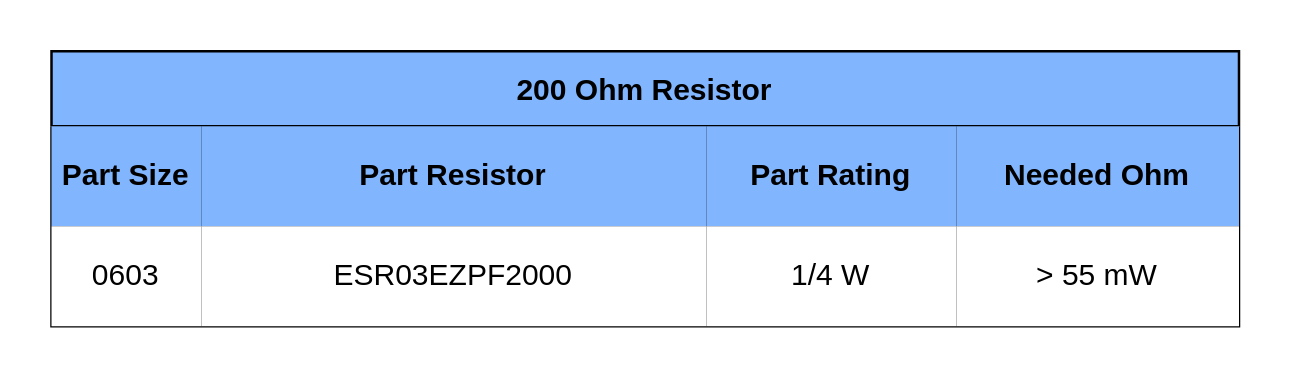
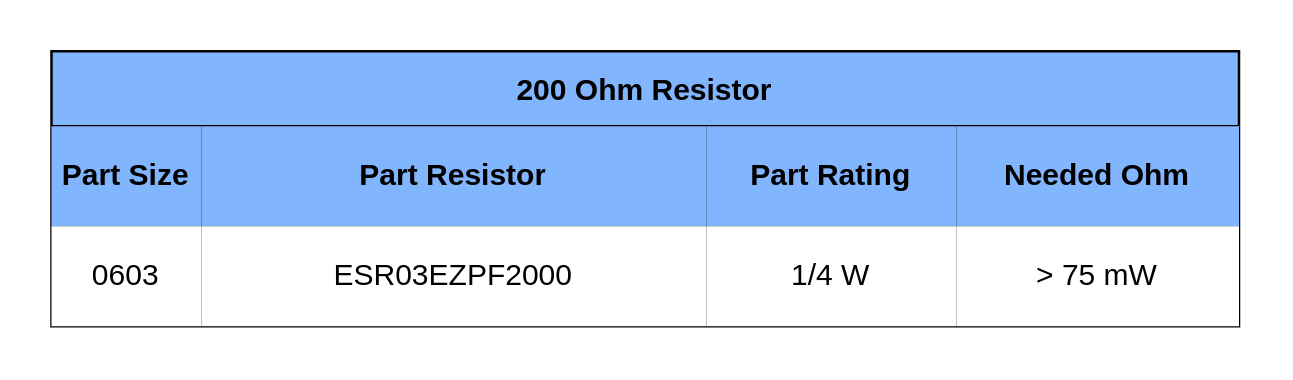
(1098, 276) -> (1098, 276)
